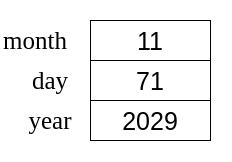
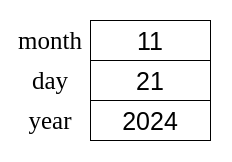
(36, 41) -> (51, 41)
(151, 81) -> (151, 81)
(151, 121) -> (151, 121)
